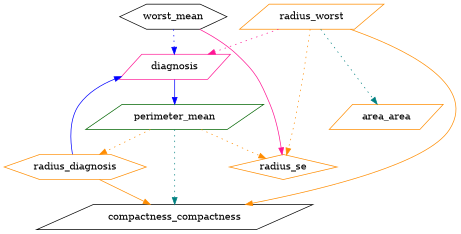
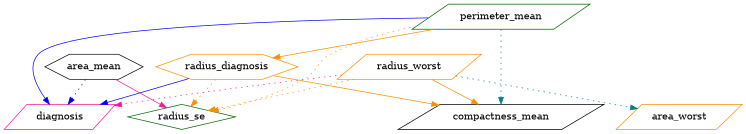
(173, 17) -> (94, 67)
none -> (209, 87)
(175, 88) -> (207, 26)
(386, 117) -> (679, 117)
(128, 140) -> (334, 47)
(283, 167) -> (182, 117)
(175, 217) -> (501, 117)
